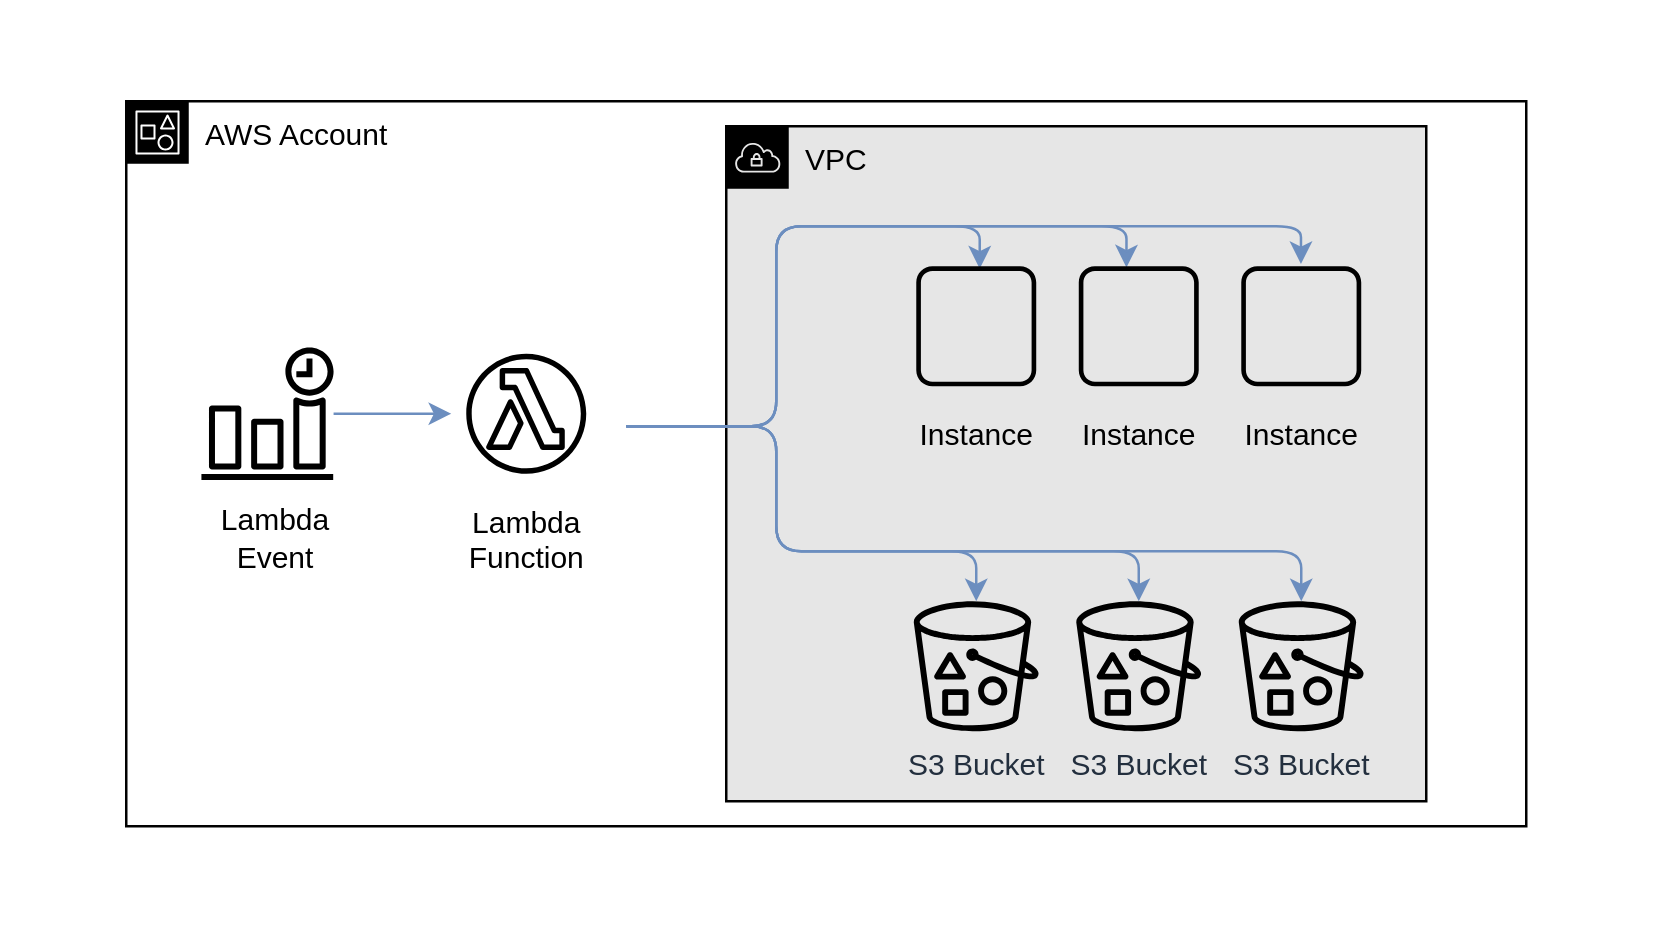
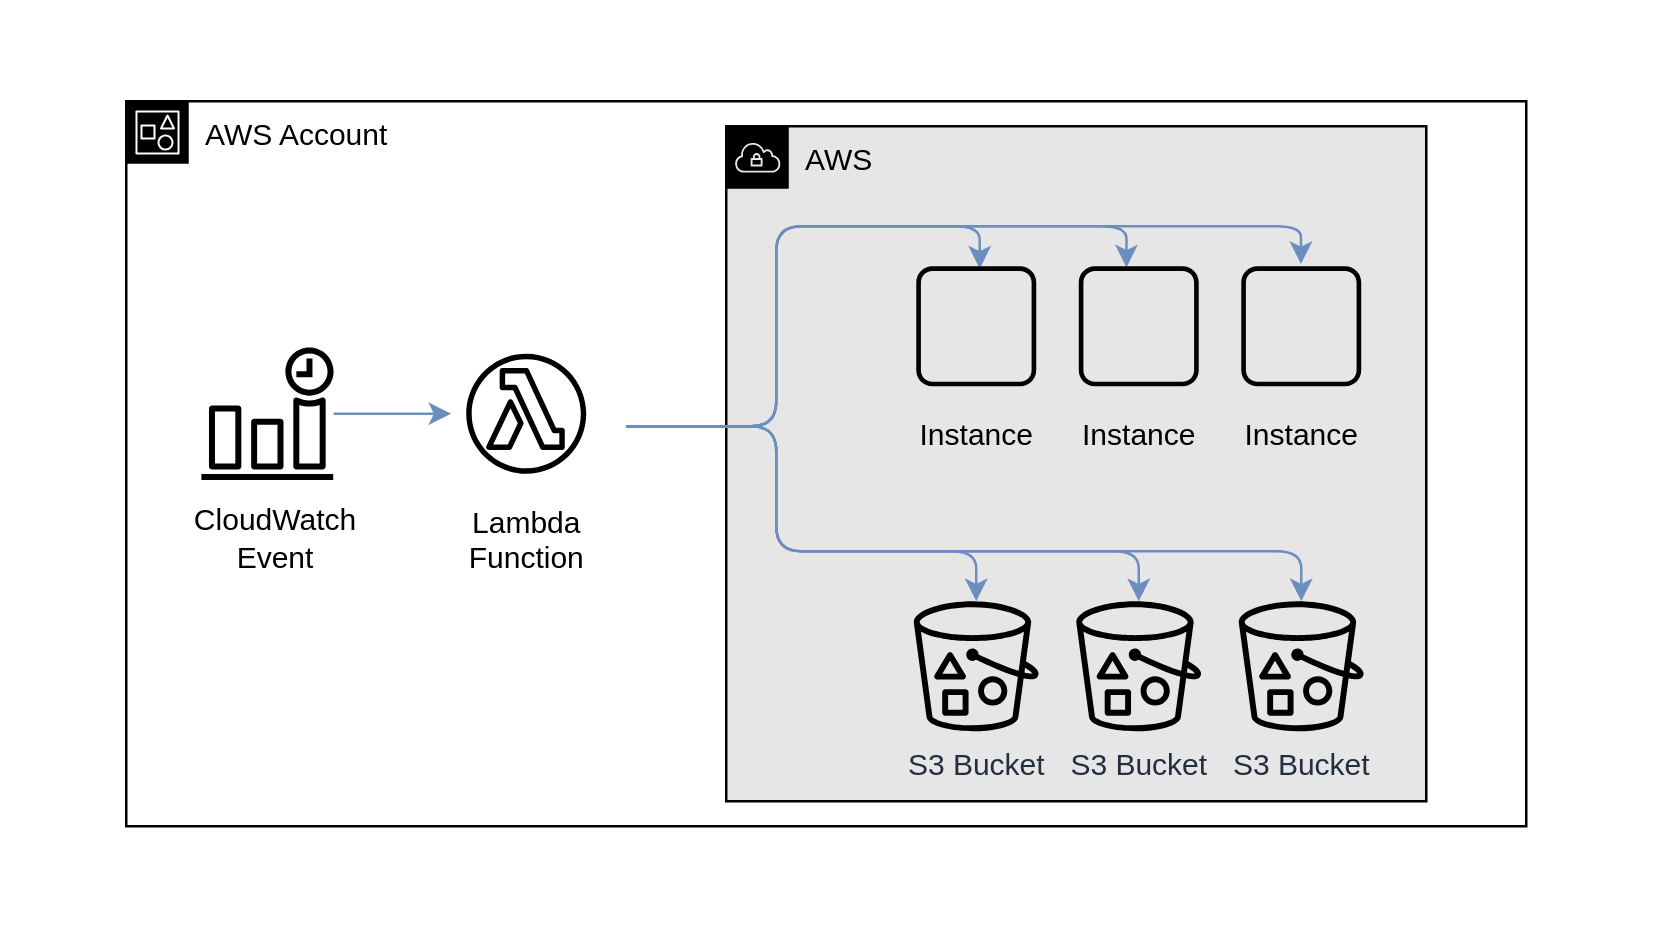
(831, 162) -> (831, 162)
(276, 539) -> (276, 539)
